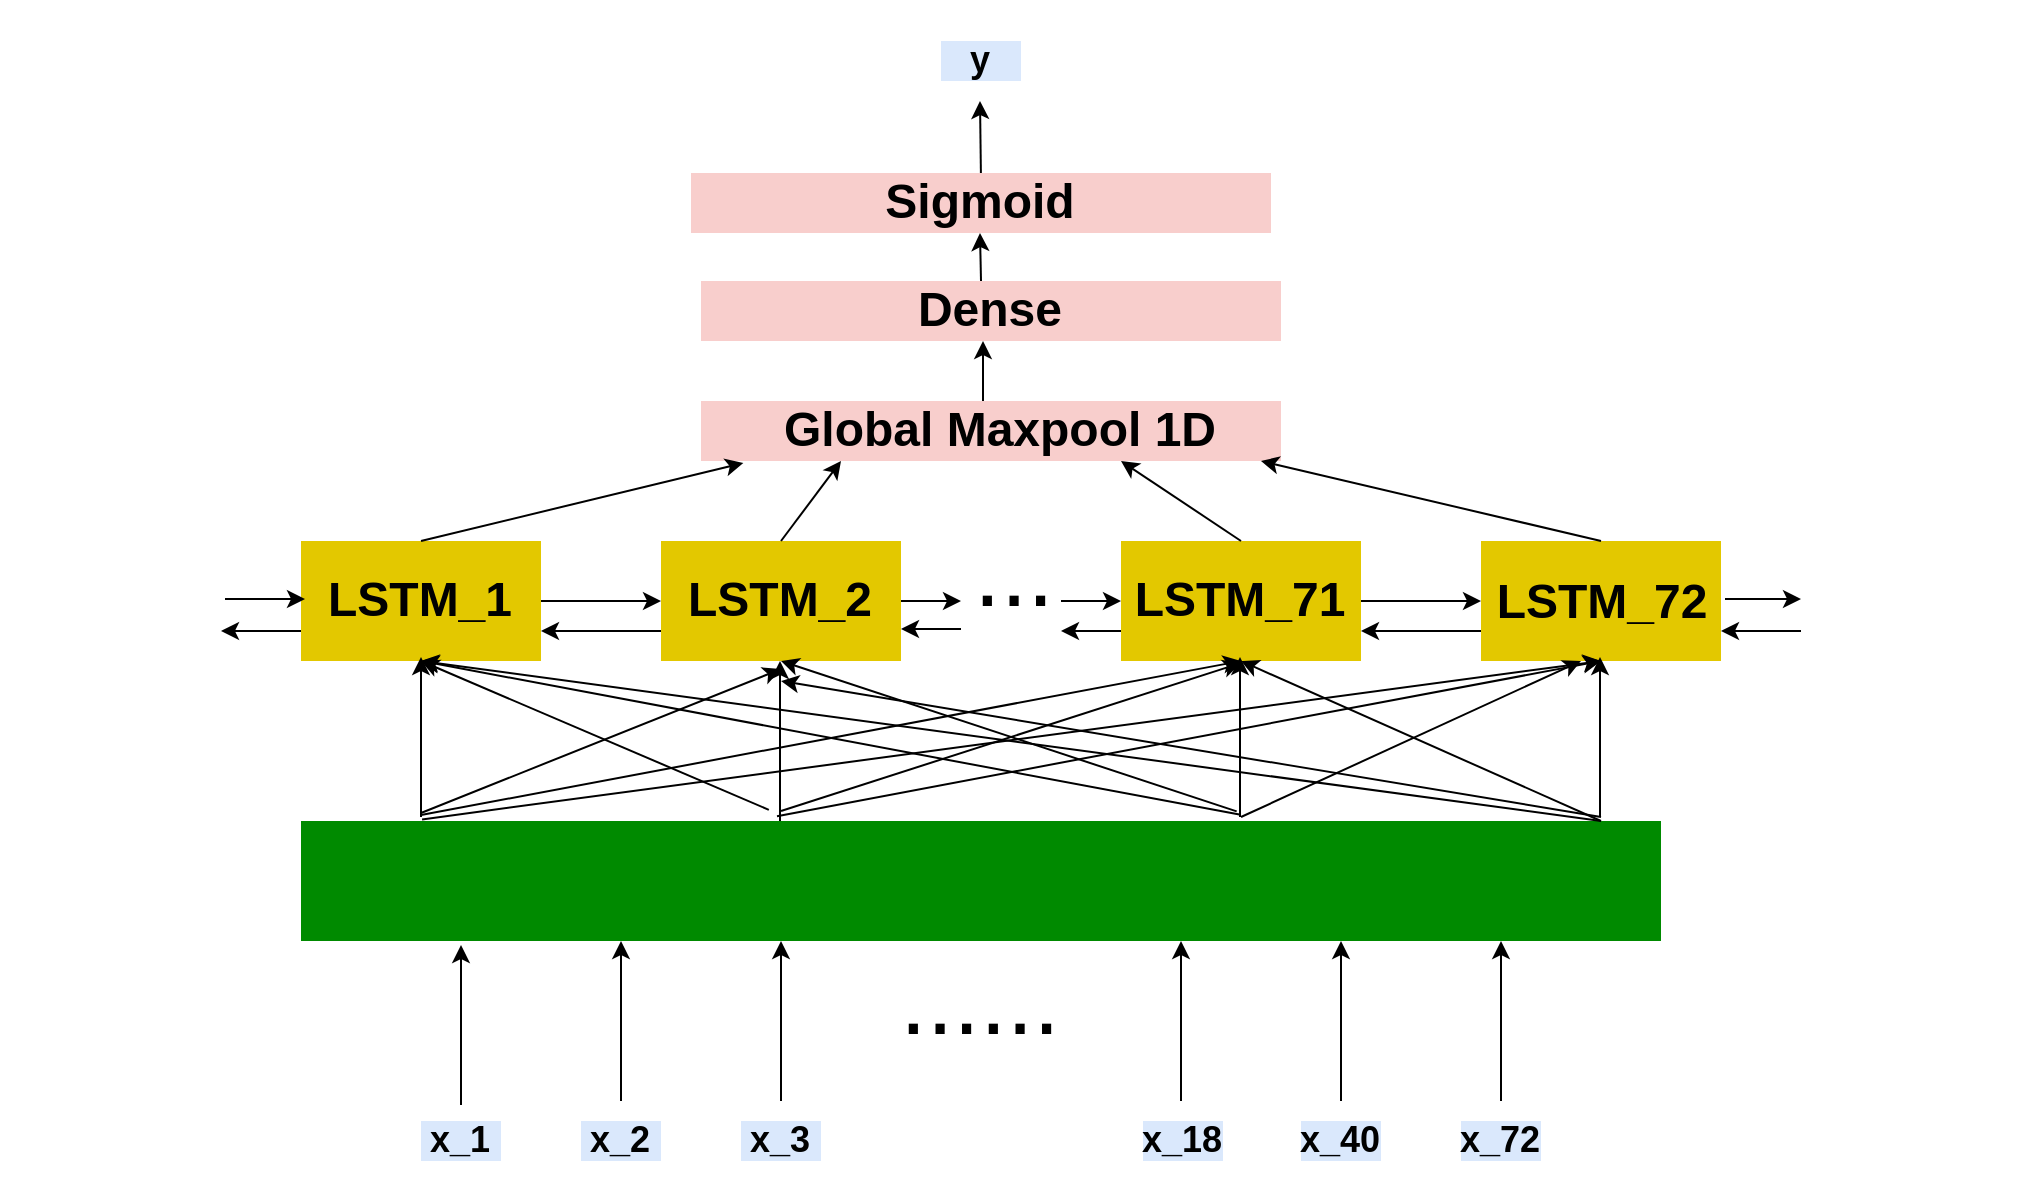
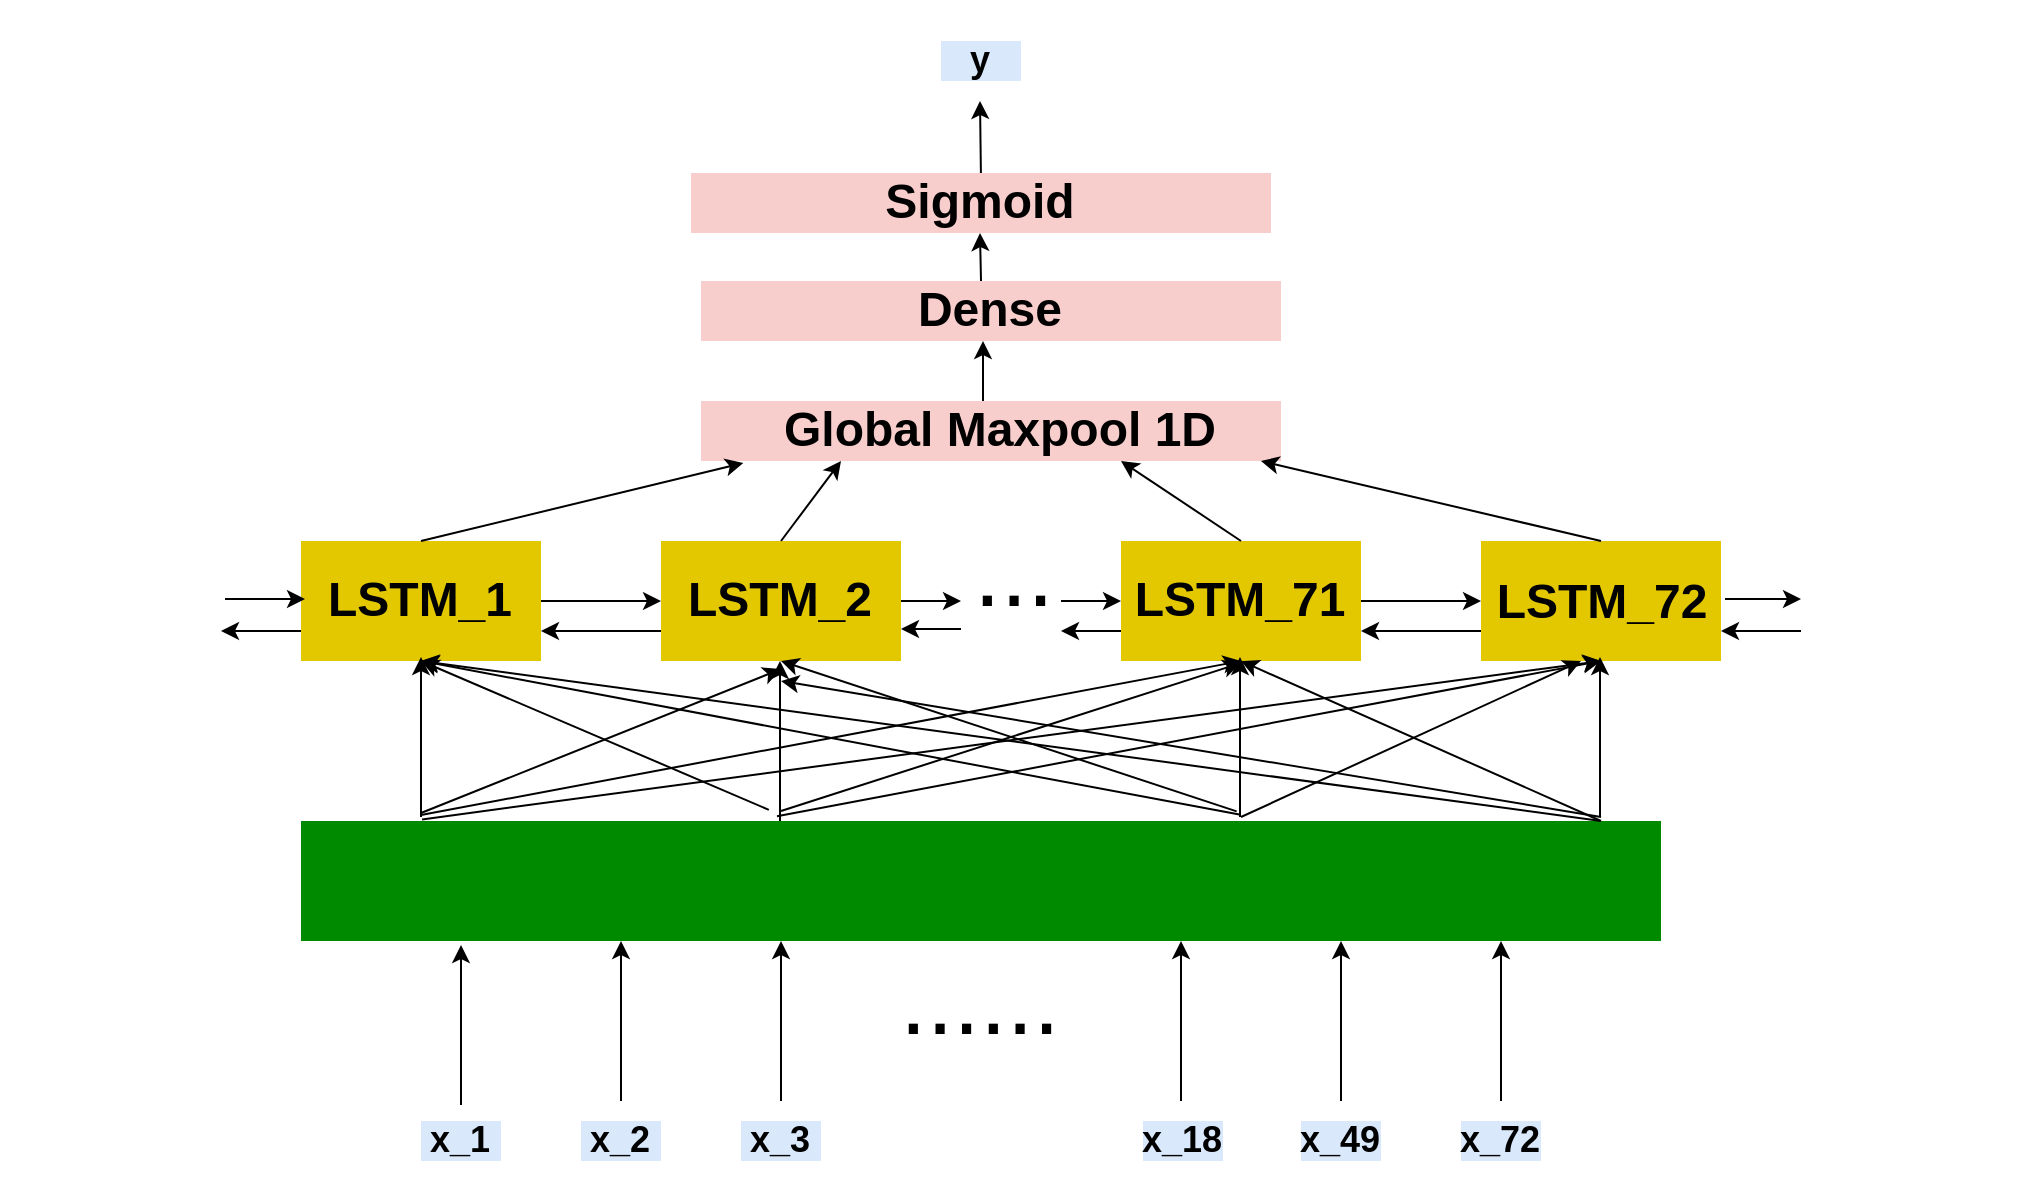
(1341, 1141) -> (1341, 1141)
